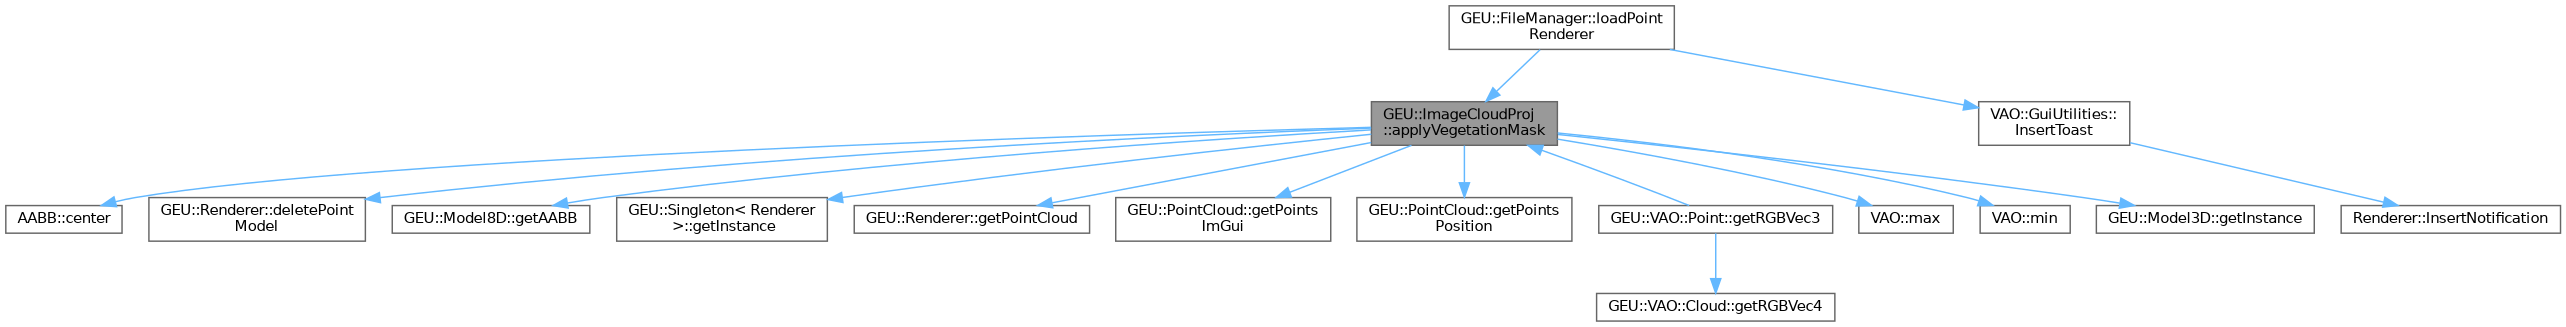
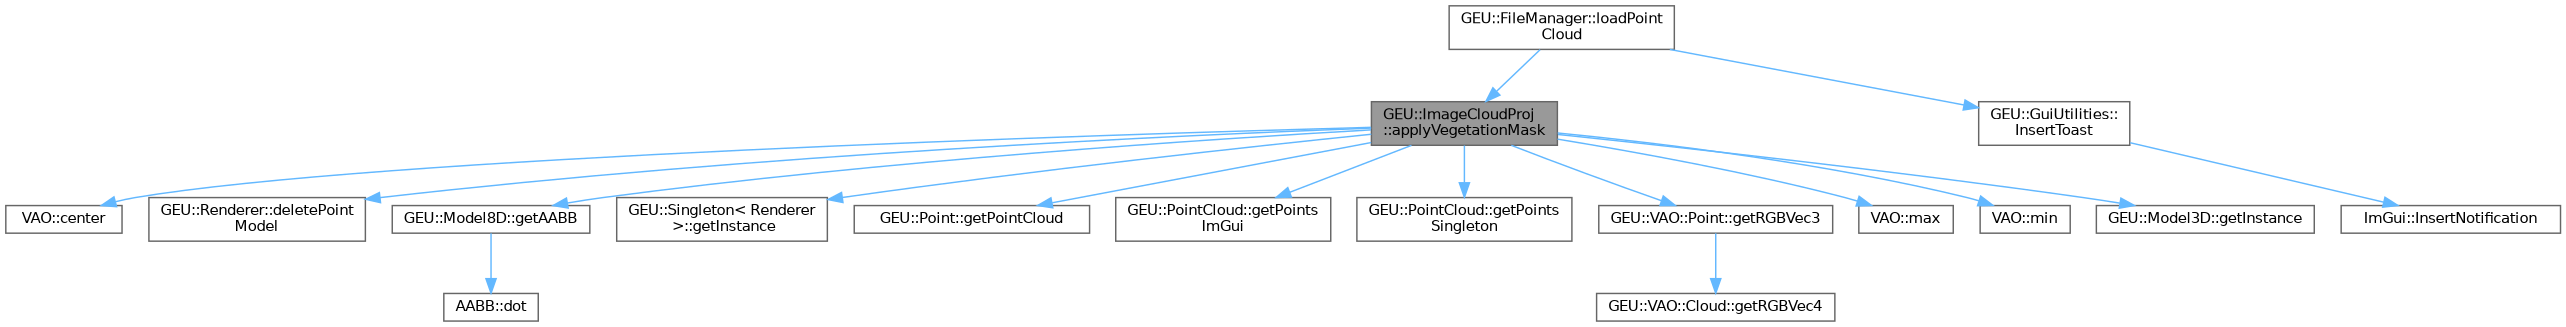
(1562, 28) -> (1562, 28)
(2054, 123) -> (2054, 123)
(1616, 177) -> (1586, 174)
(64, 219) -> (64, 219)
(972, 219) -> (972, 219)
(1464, 219) -> (1464, 219)
(2451, 219) -> (2451, 219)
none -> (491, 307)
